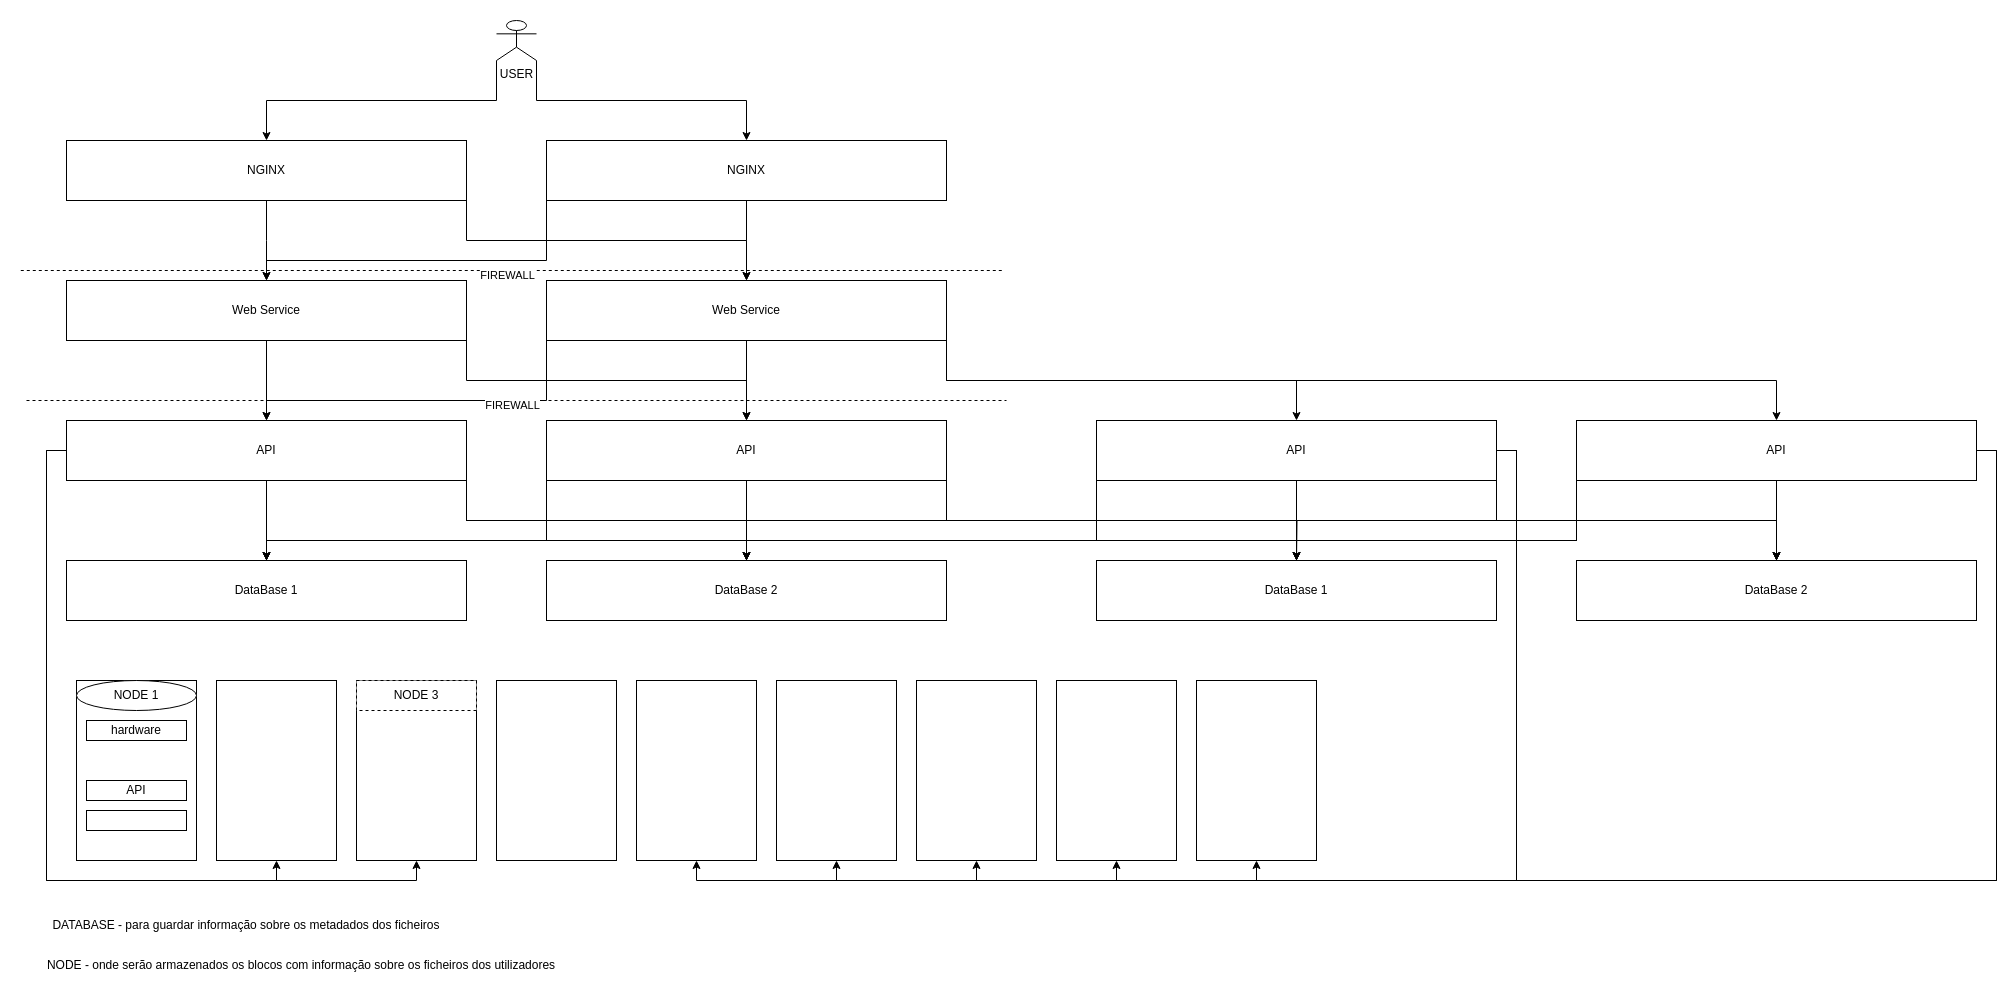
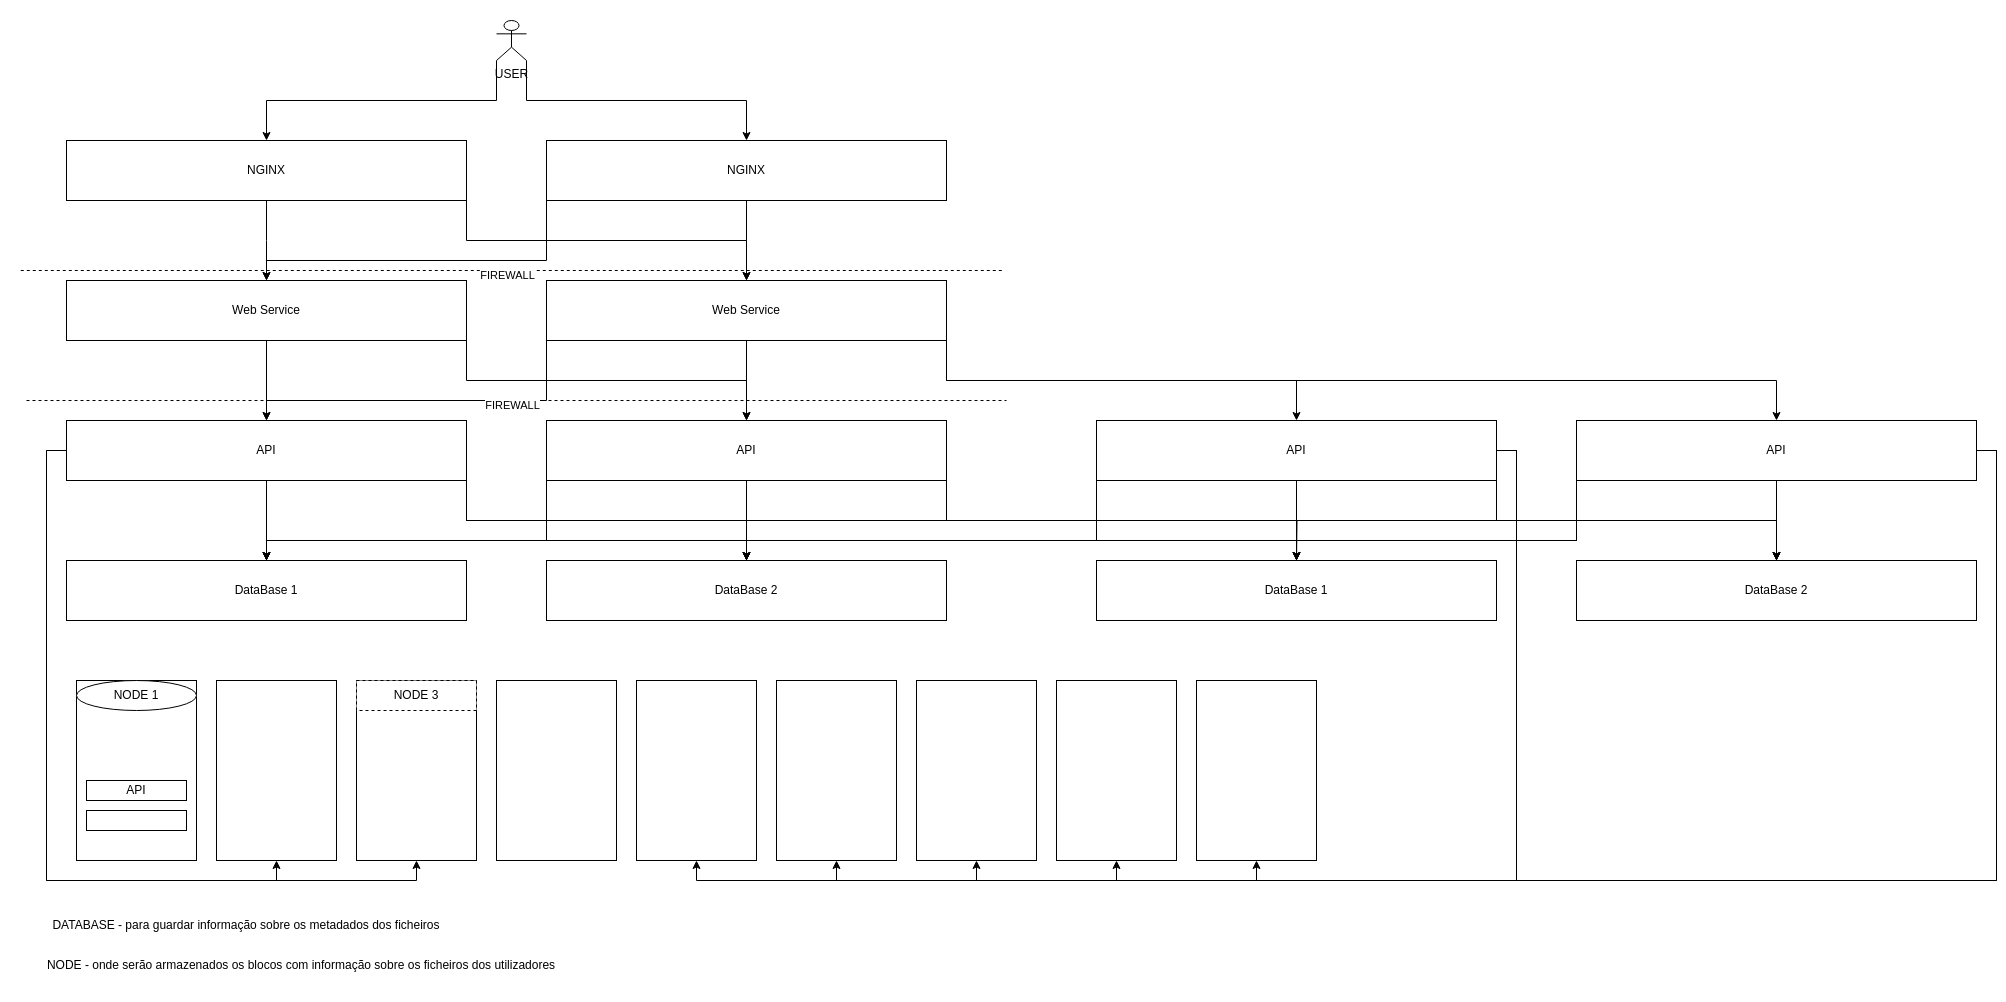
(517, 41) -> (512, 41)
(137, 731) -> none
